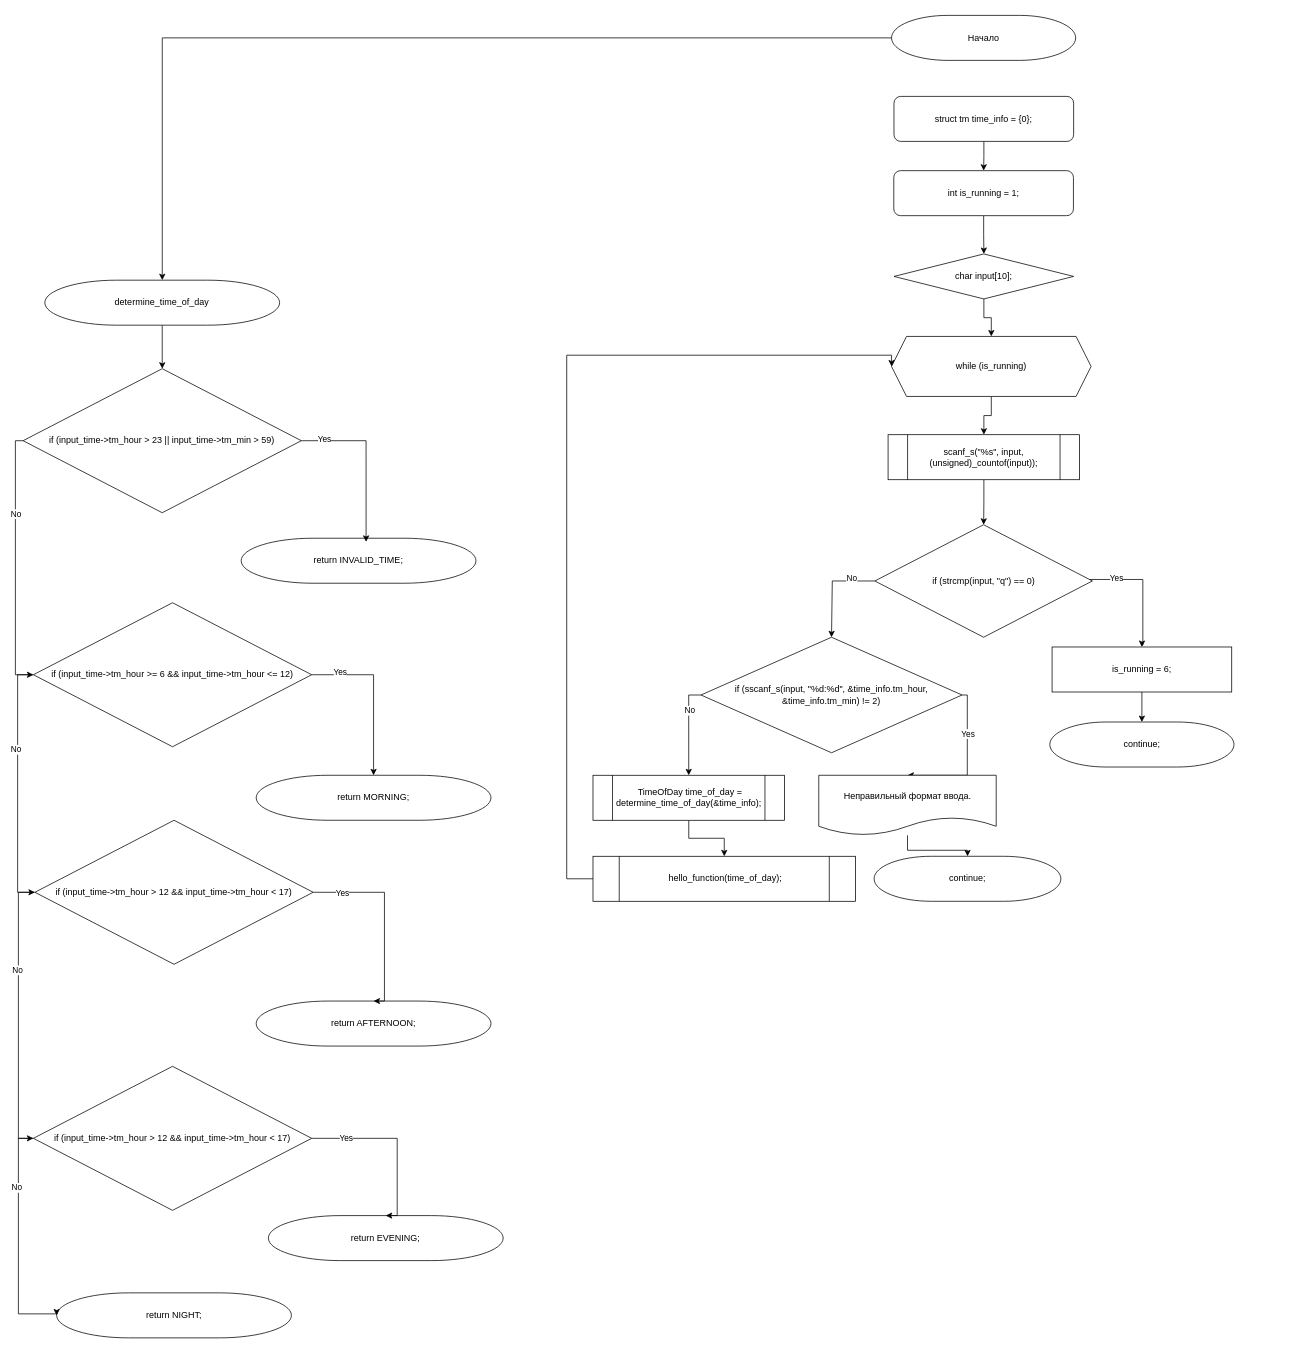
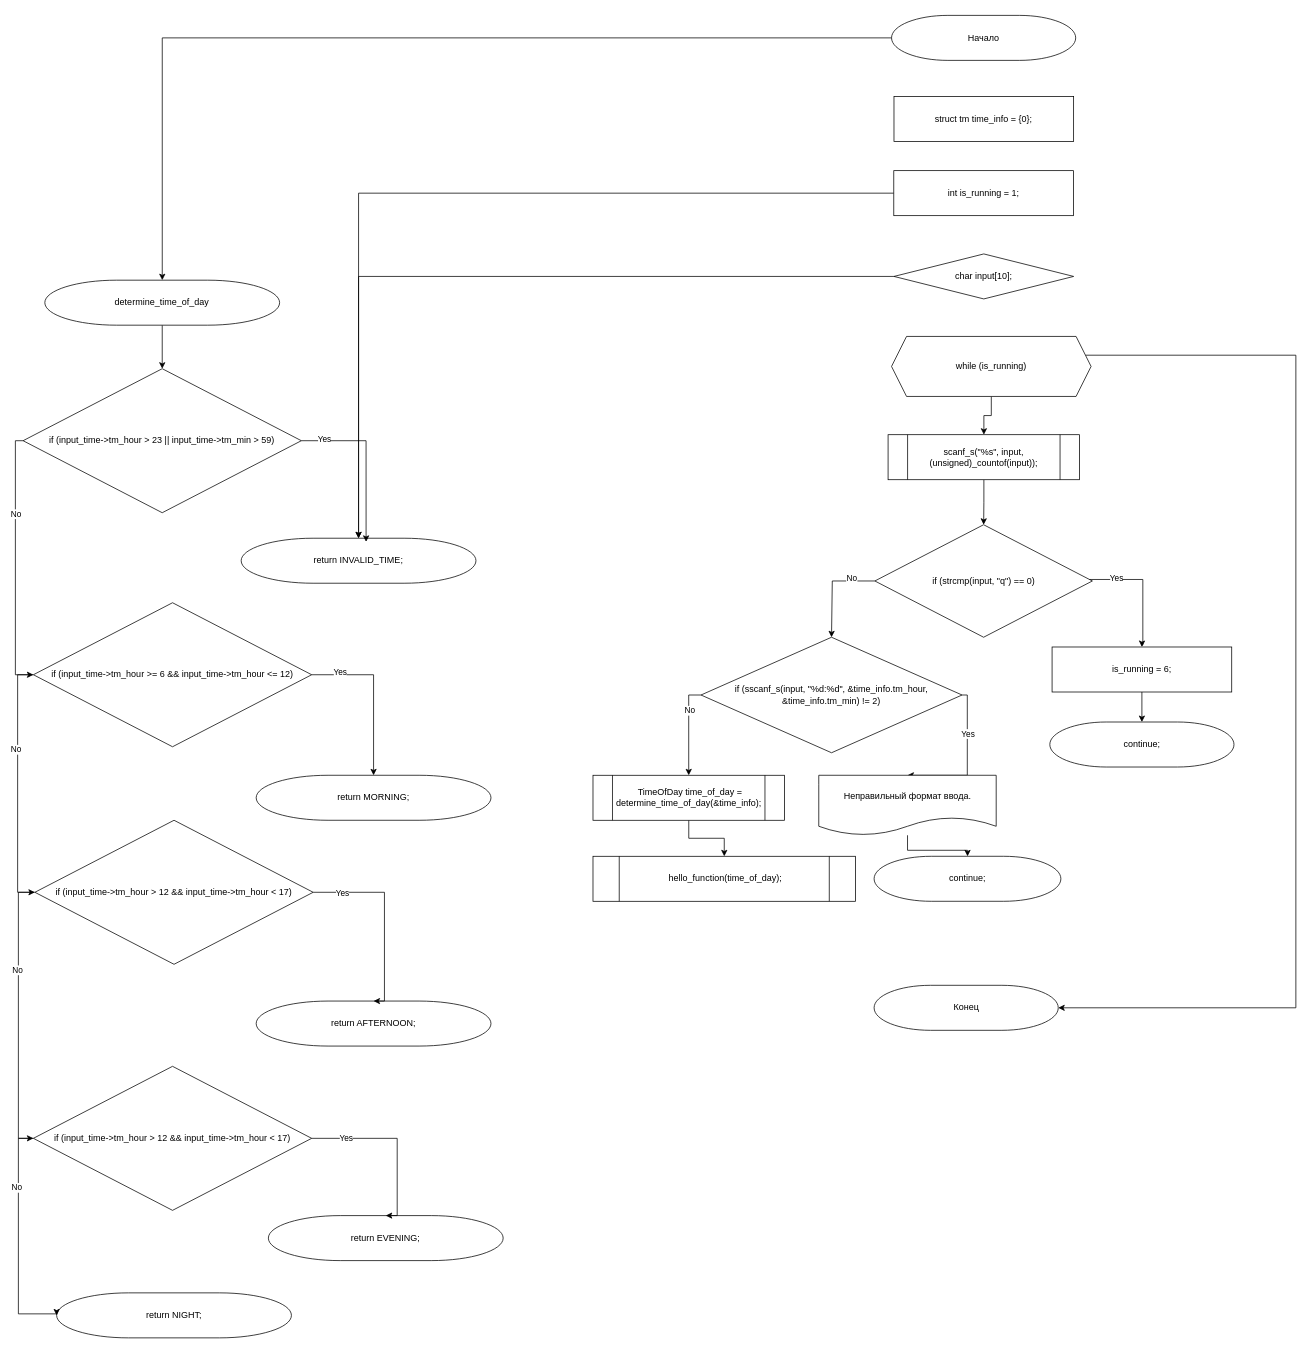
(984, 119) -> (984, 119)
(984, 162) -> none
(983, 193) -> (983, 193)
(983, 232) -> (586, 193)
(991, 320) -> (627, 276)
(567, 465) -> none
none -> (966, 1008)
none -> (1181, 1008)
